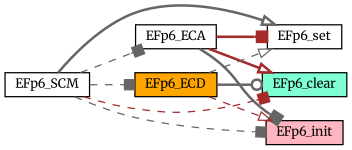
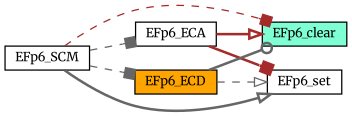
(305, 133) -> none
